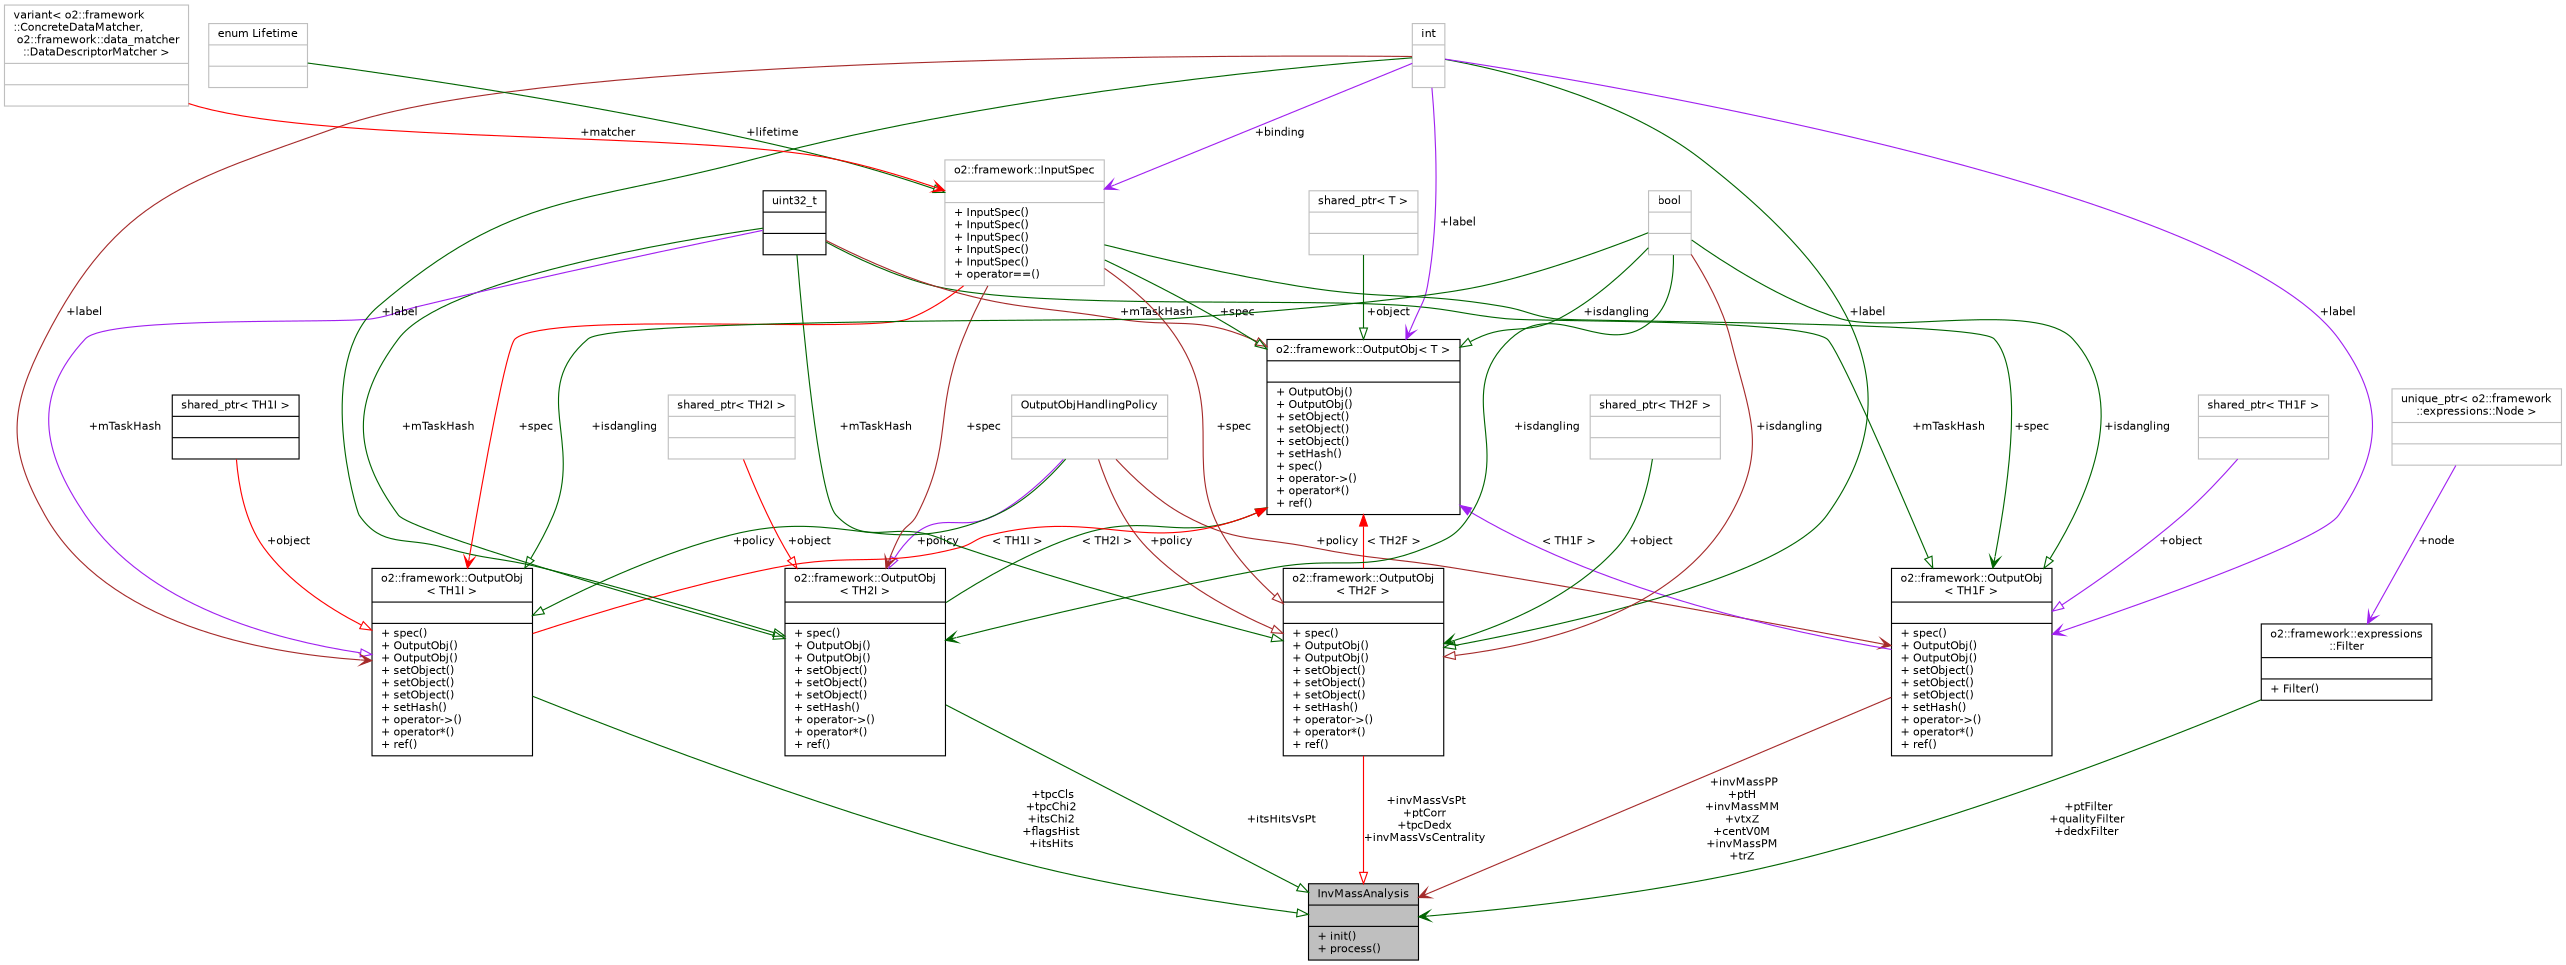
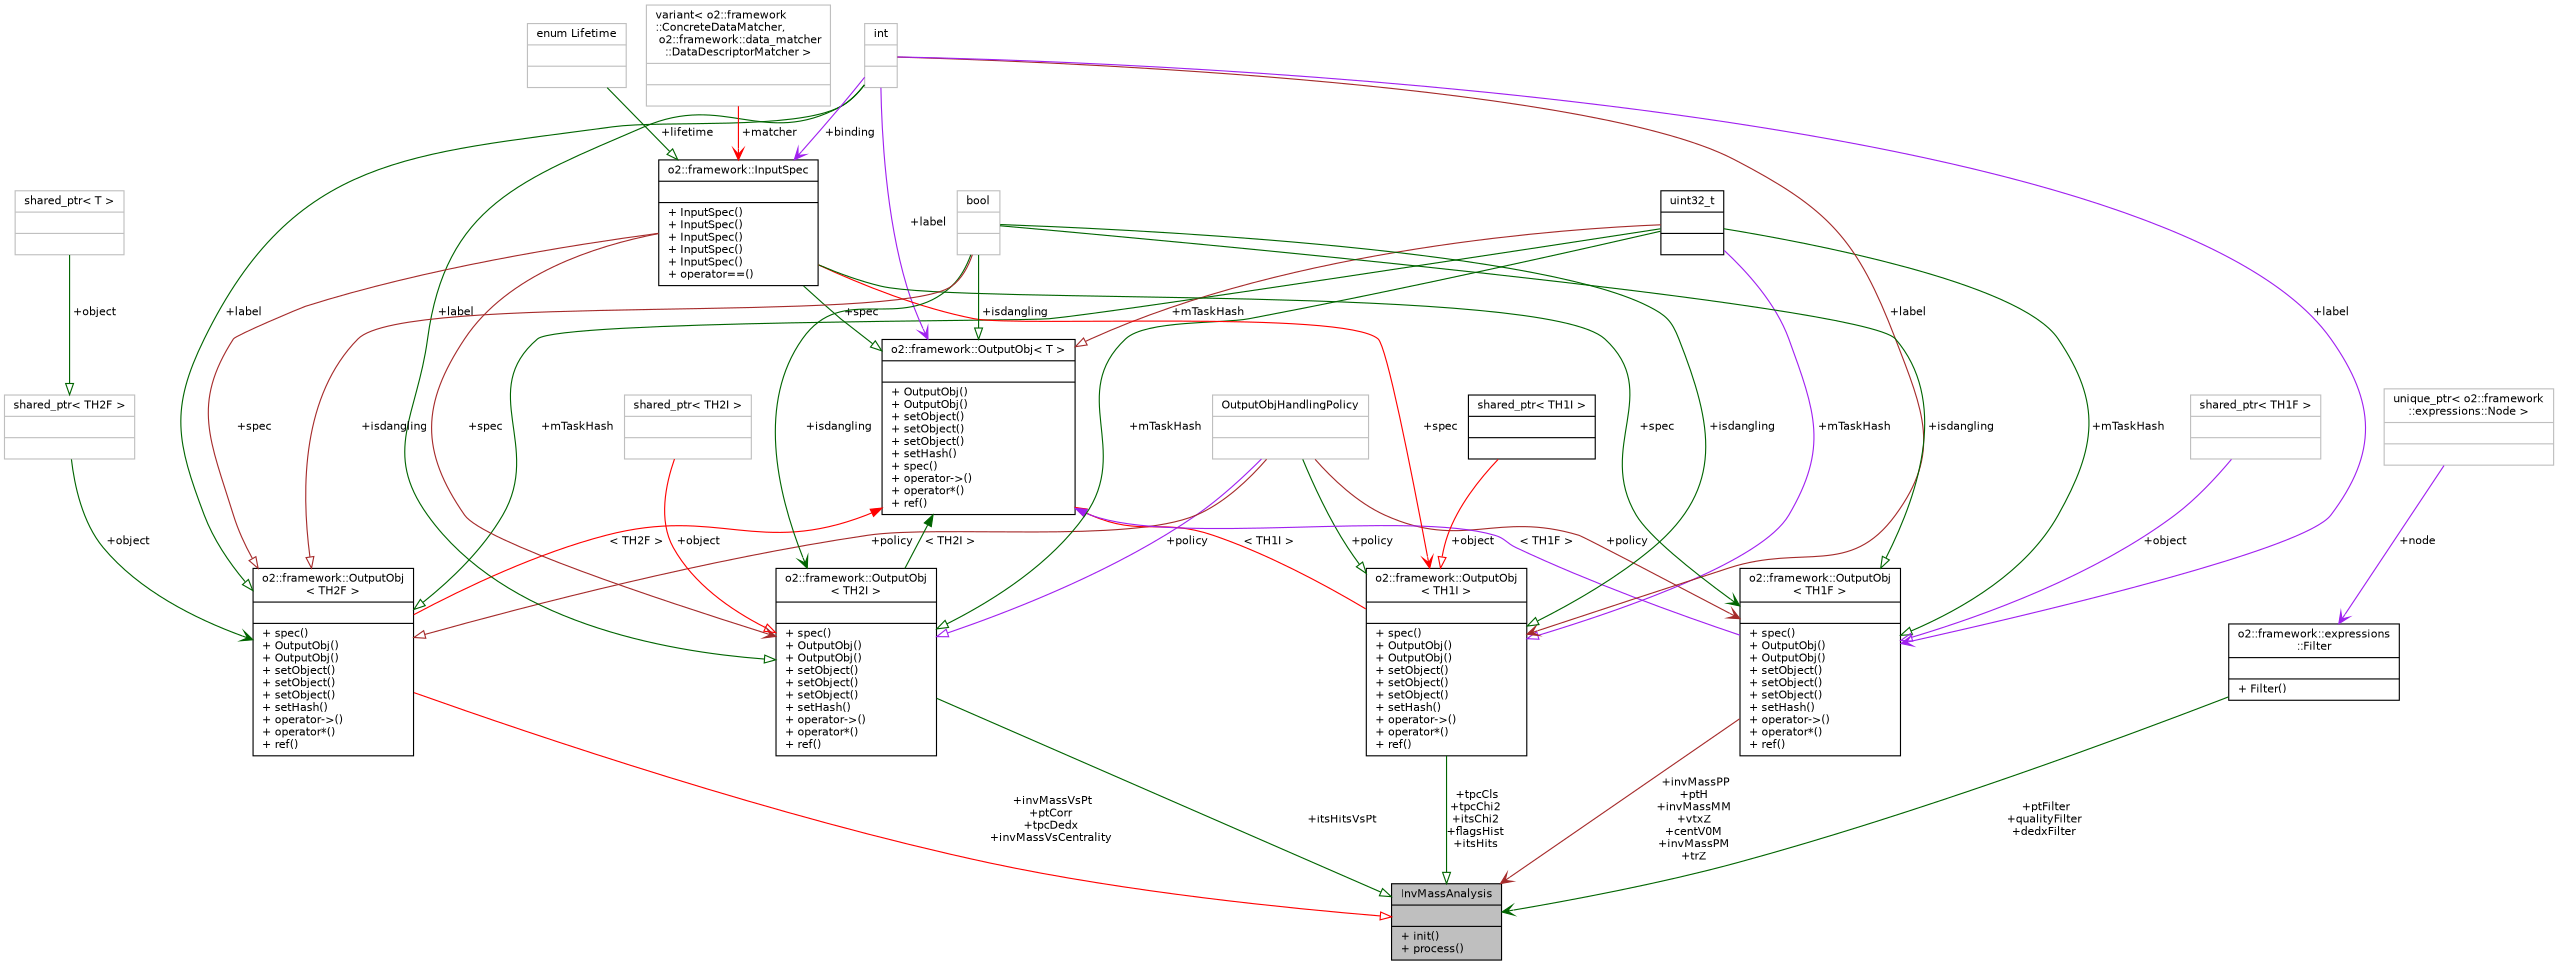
(1025, 223) -> (738, 223)
(1364, 286) -> (70, 319)
